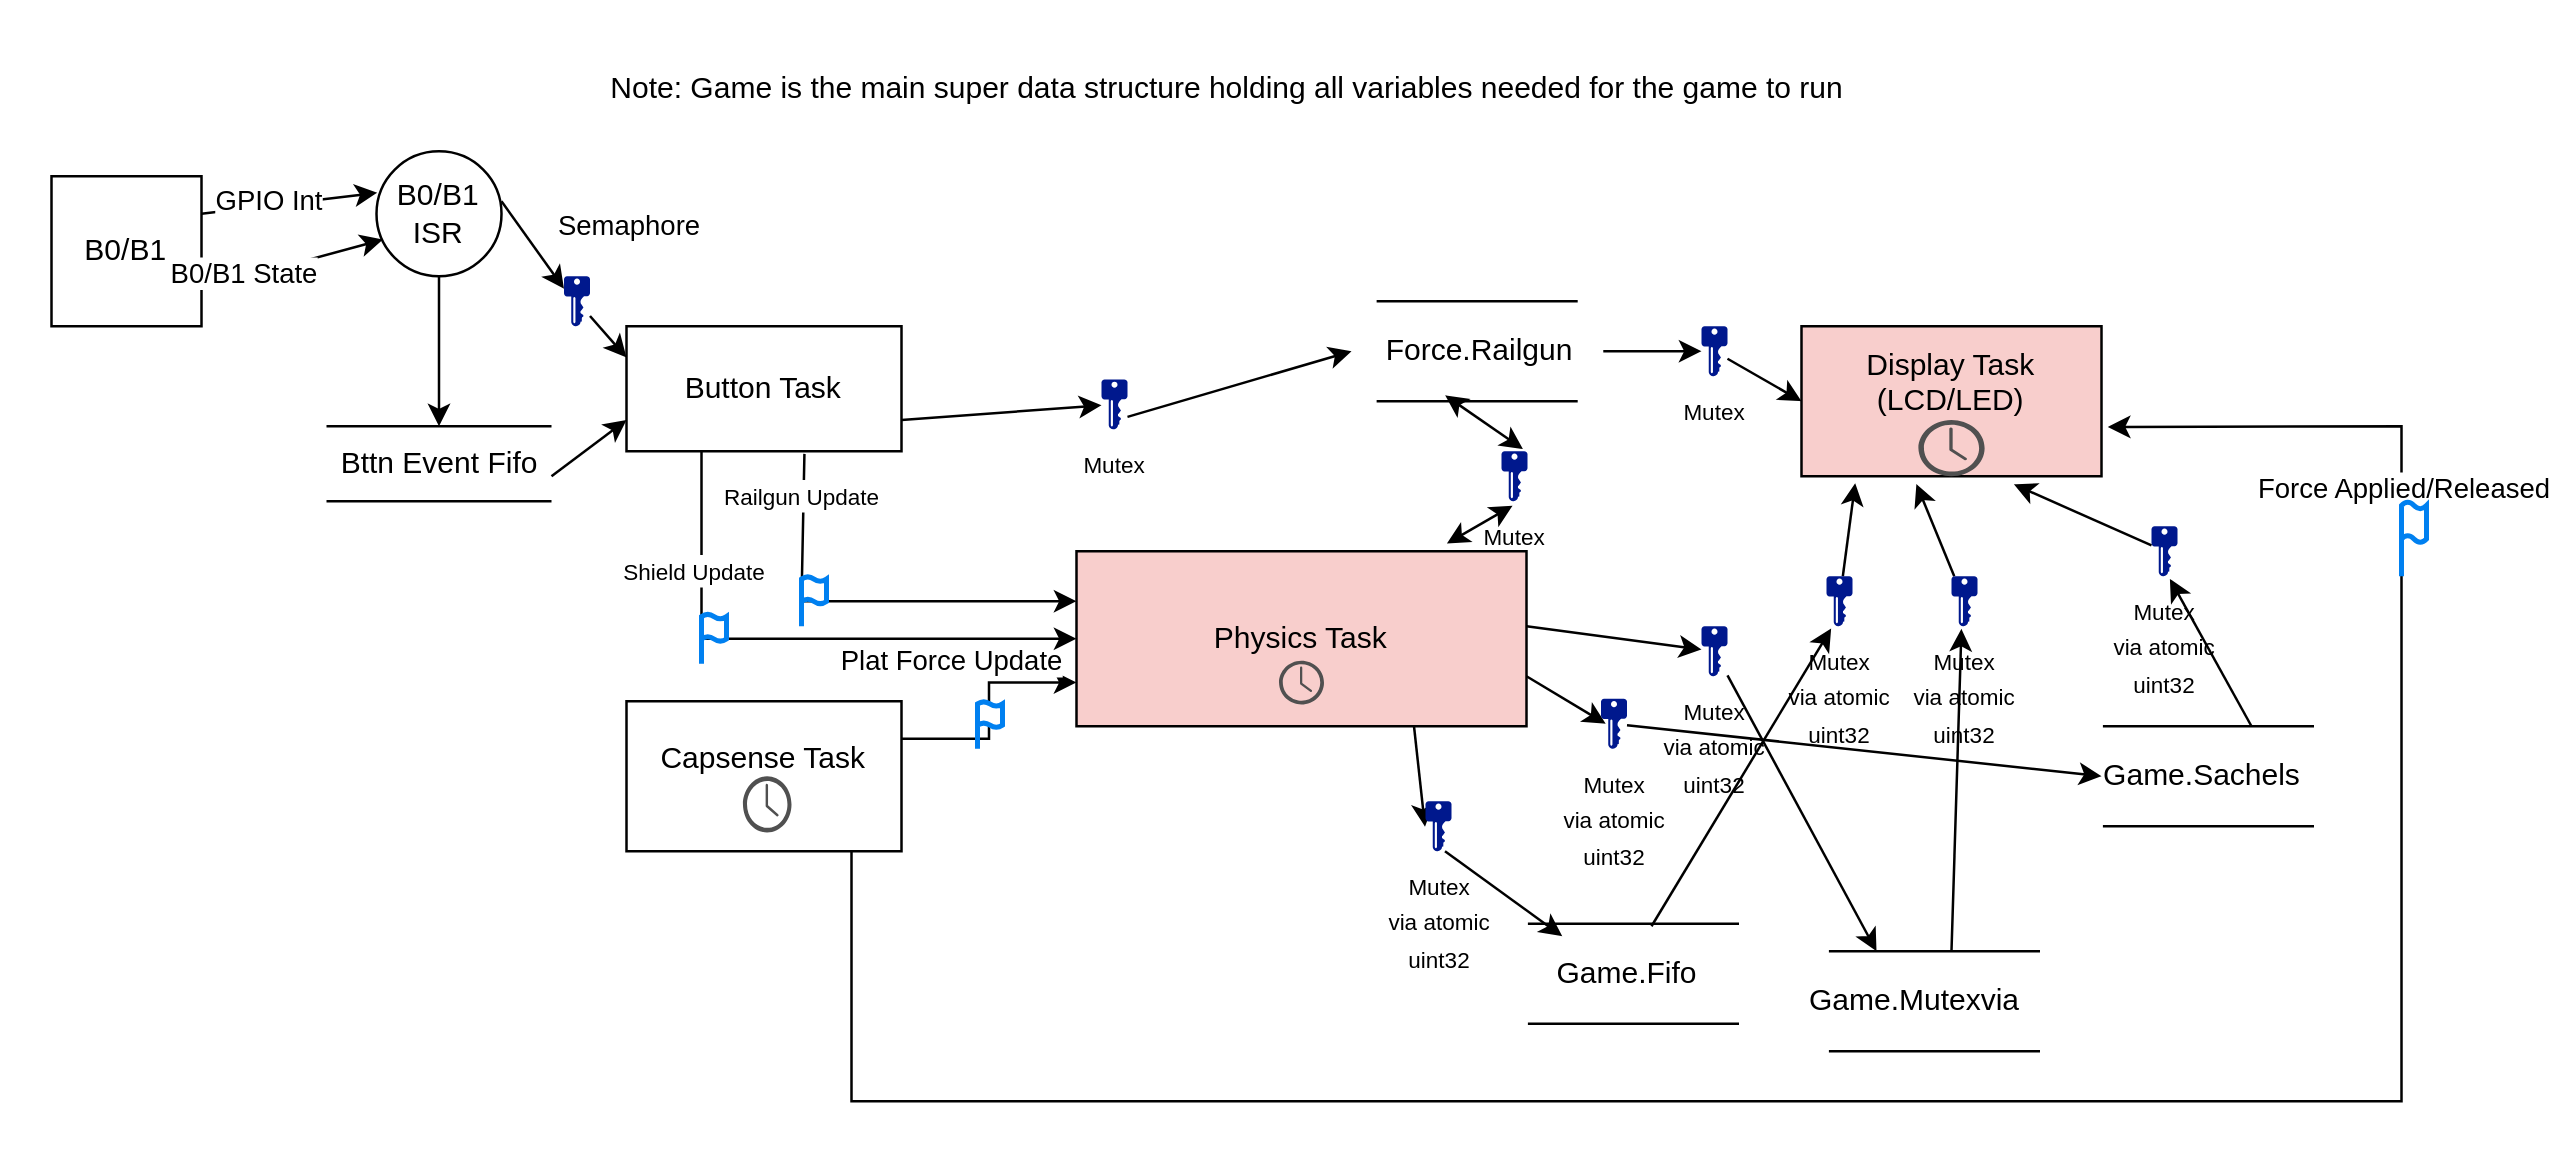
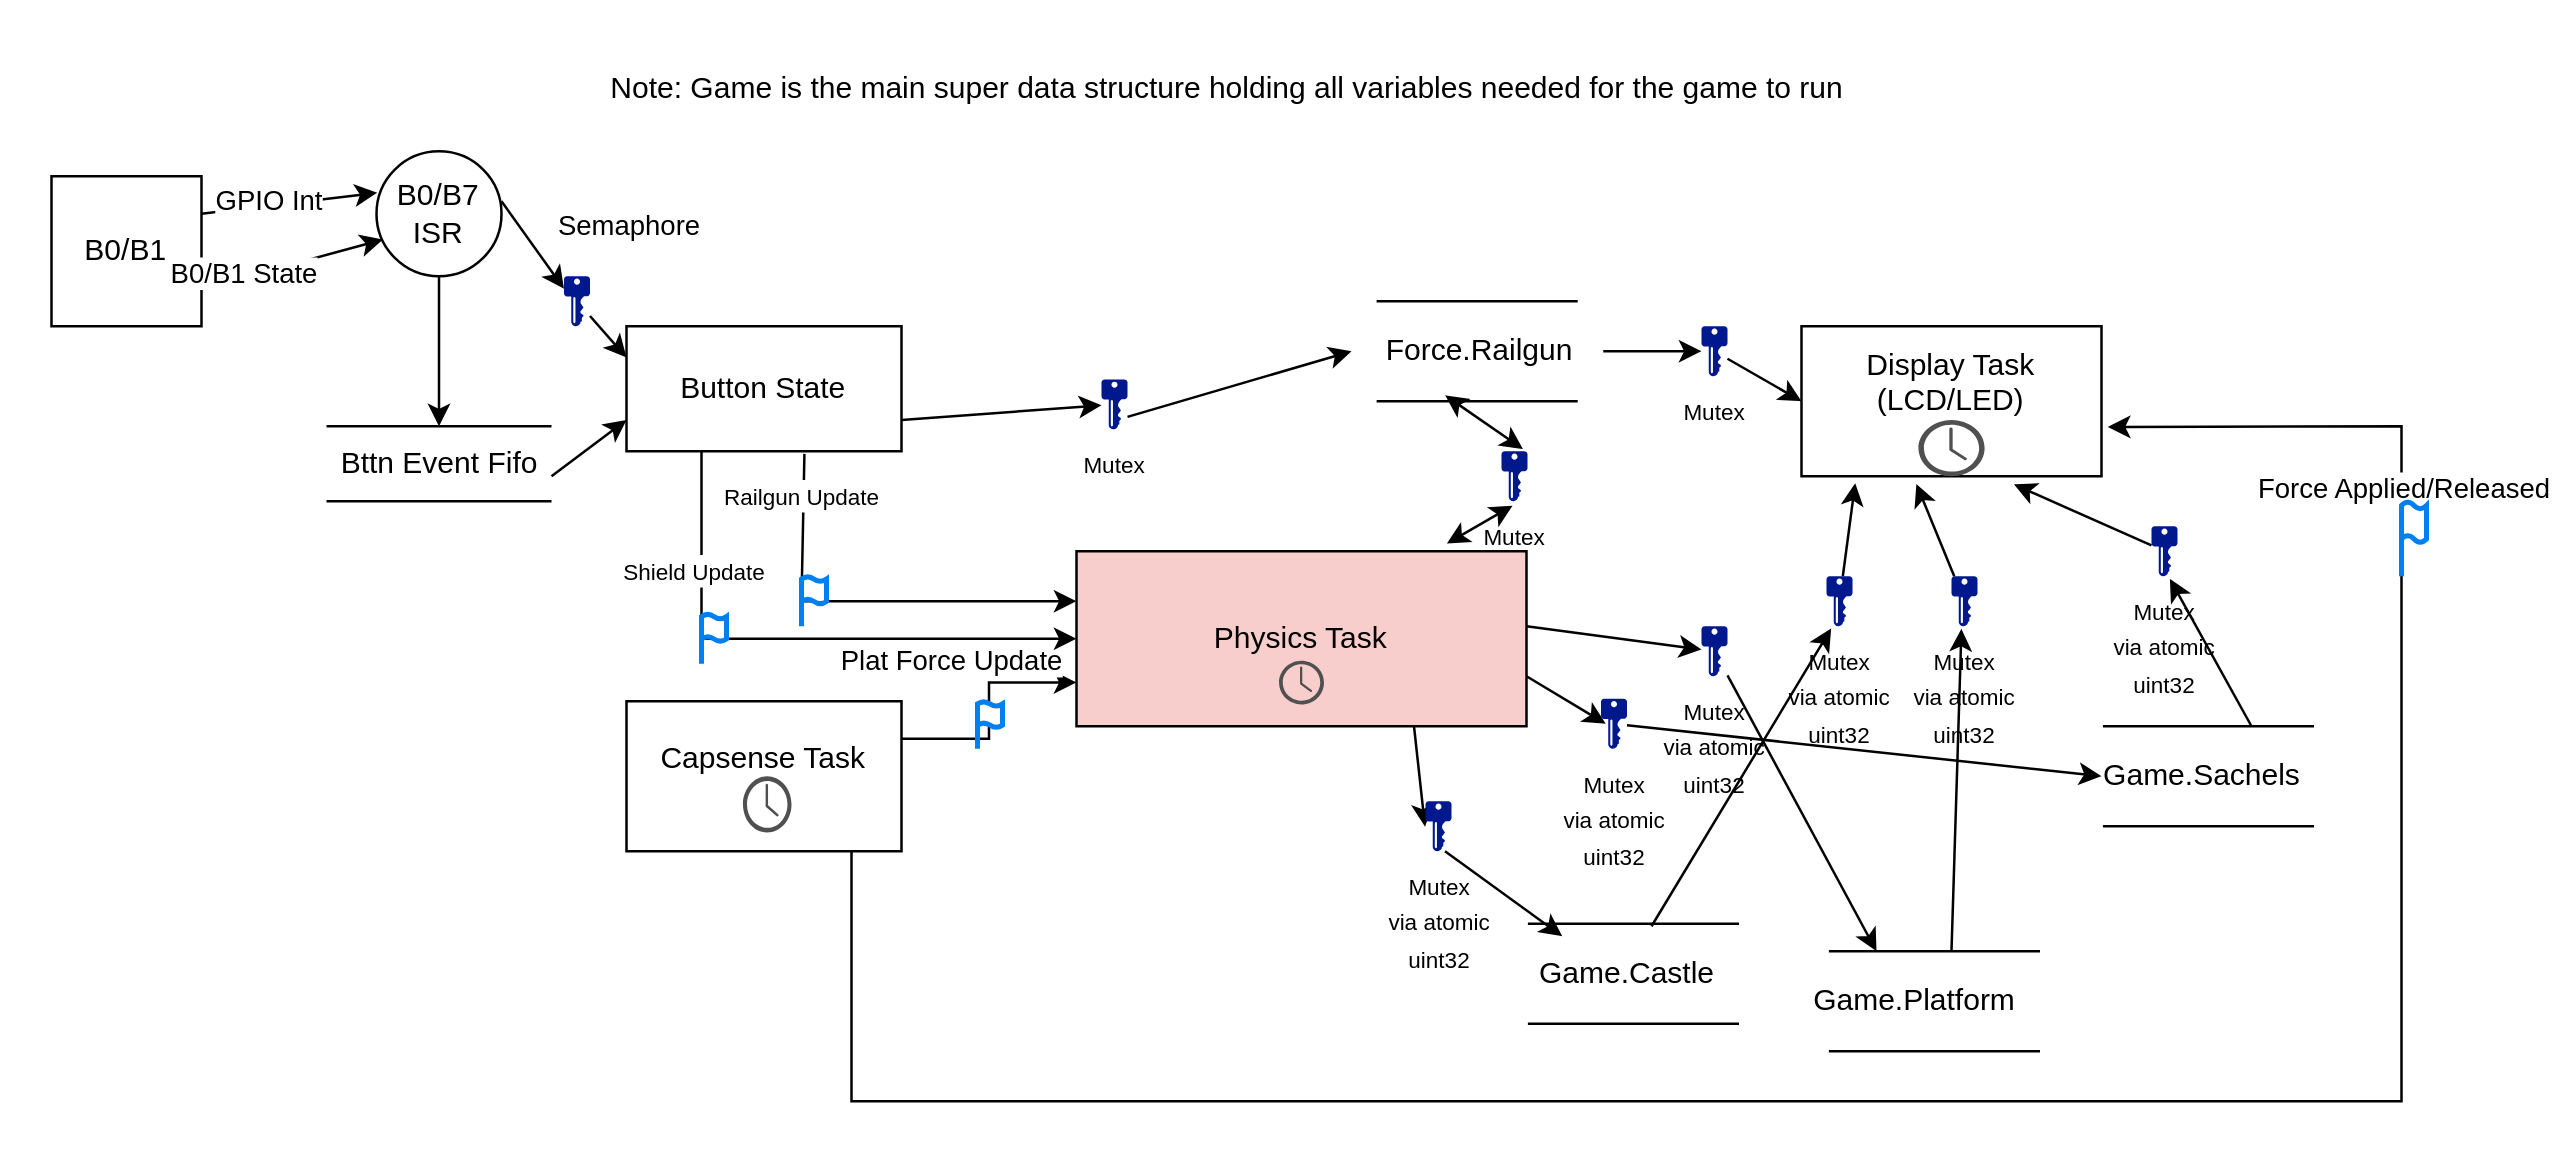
(439, 214) -> (439, 214)
(764, 389) -> (764, 389)
(1951, 401) -> (1951, 401)
(1615, 974) -> (1615, 974)
(1915, 1001) -> (1915, 1001)
